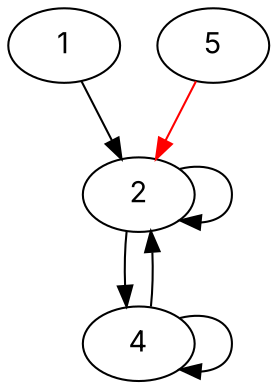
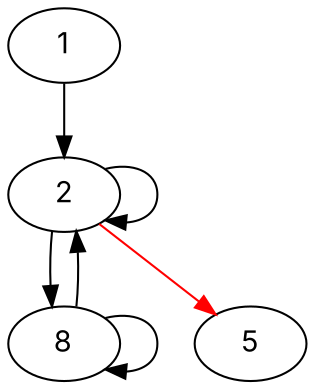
(181, 111) -> (149, 263)
(139, 344) -> (64, 344)
